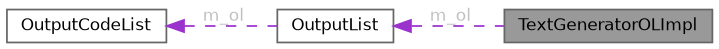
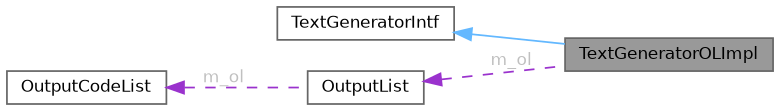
none -> (366, 23)
